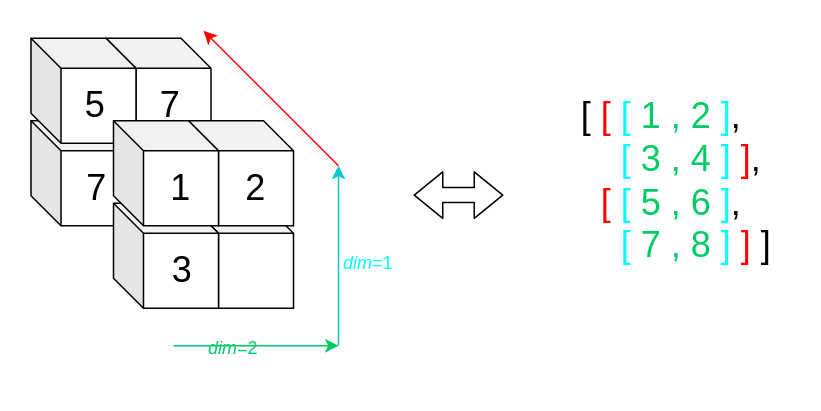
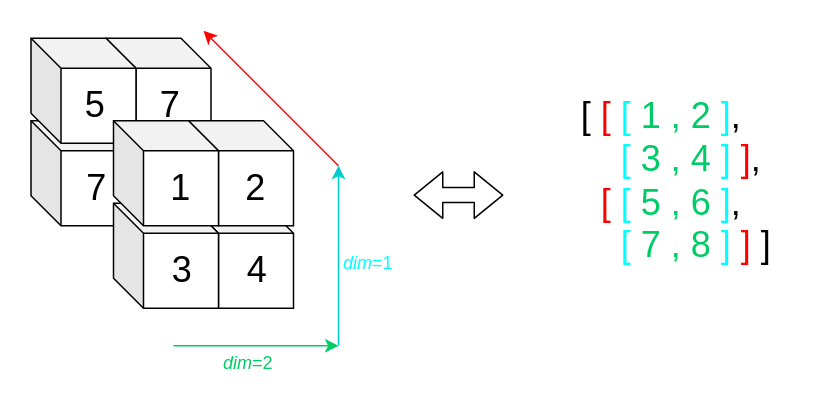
none -> (257, 271)
(233, 349) -> (248, 364)
